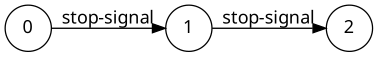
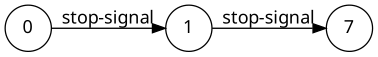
(349, 28) -> (349, 28)
